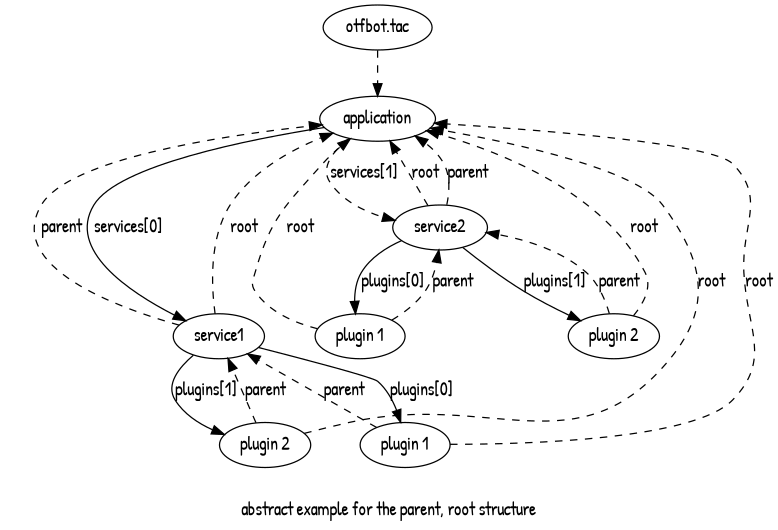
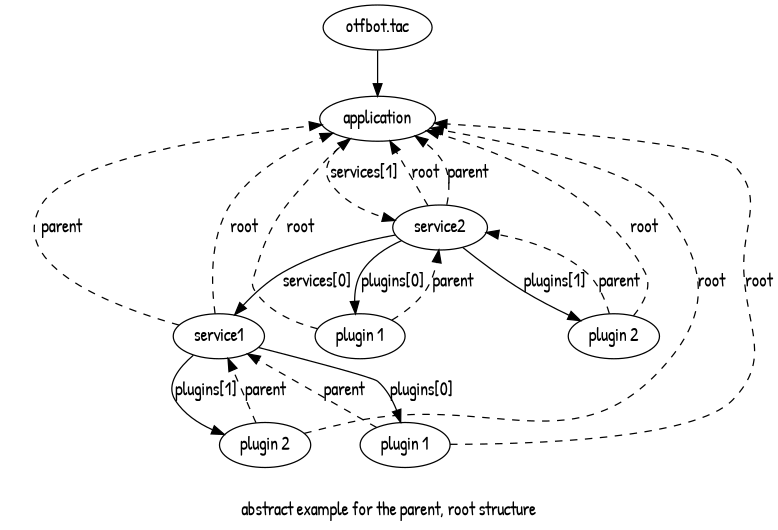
(378, 67) -> (378, 67)
(131, 177) -> (313, 258)
